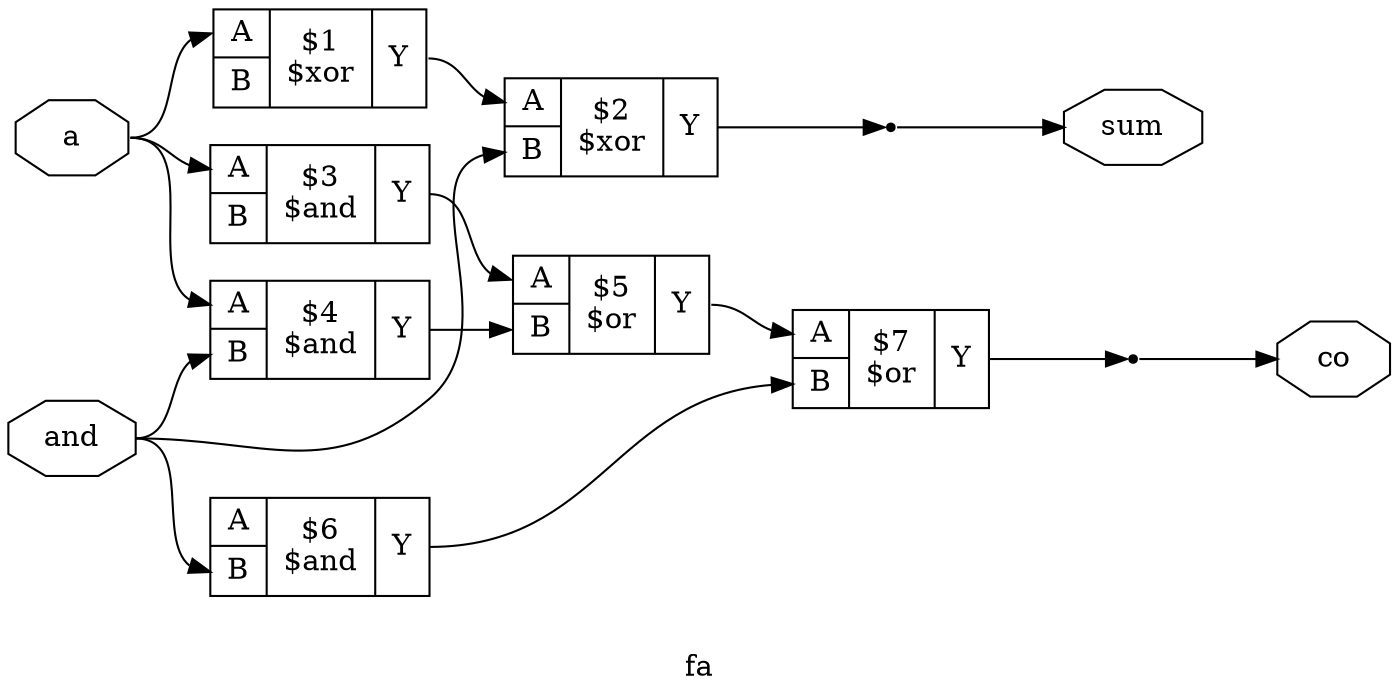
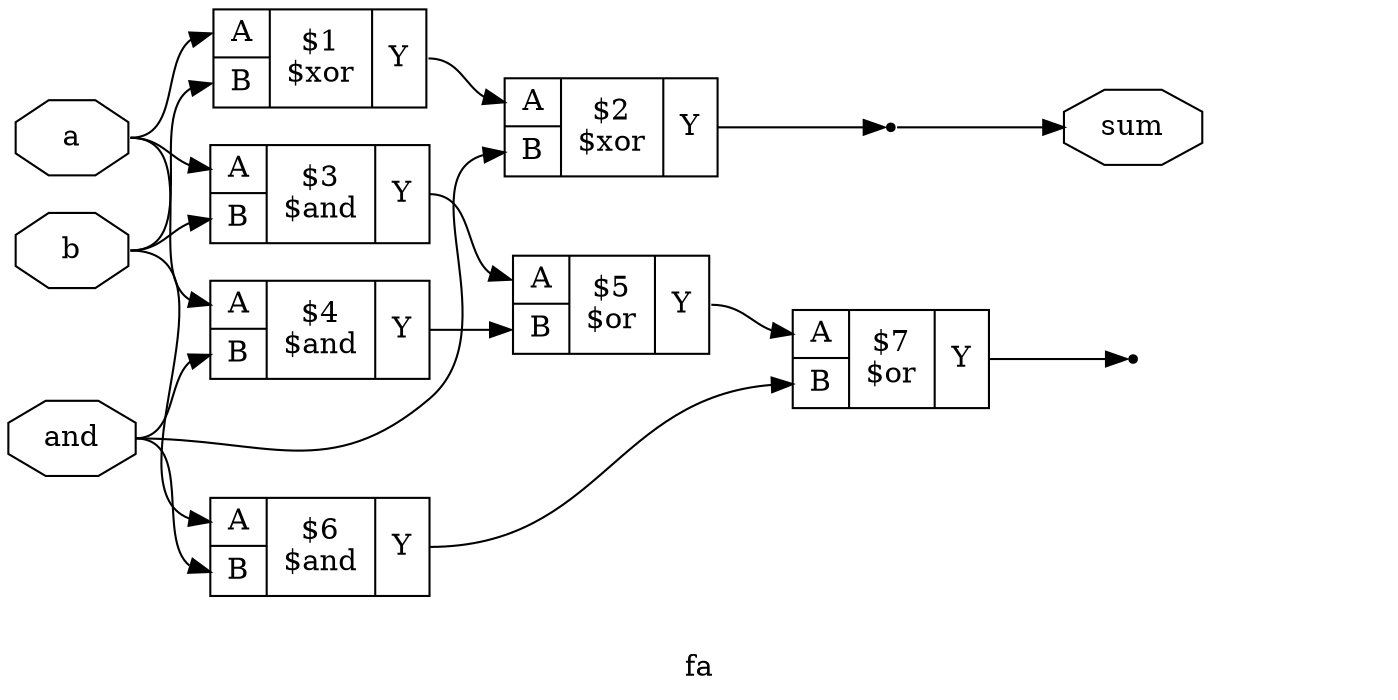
none -> (72, 251)
(1334, 359) -> none
